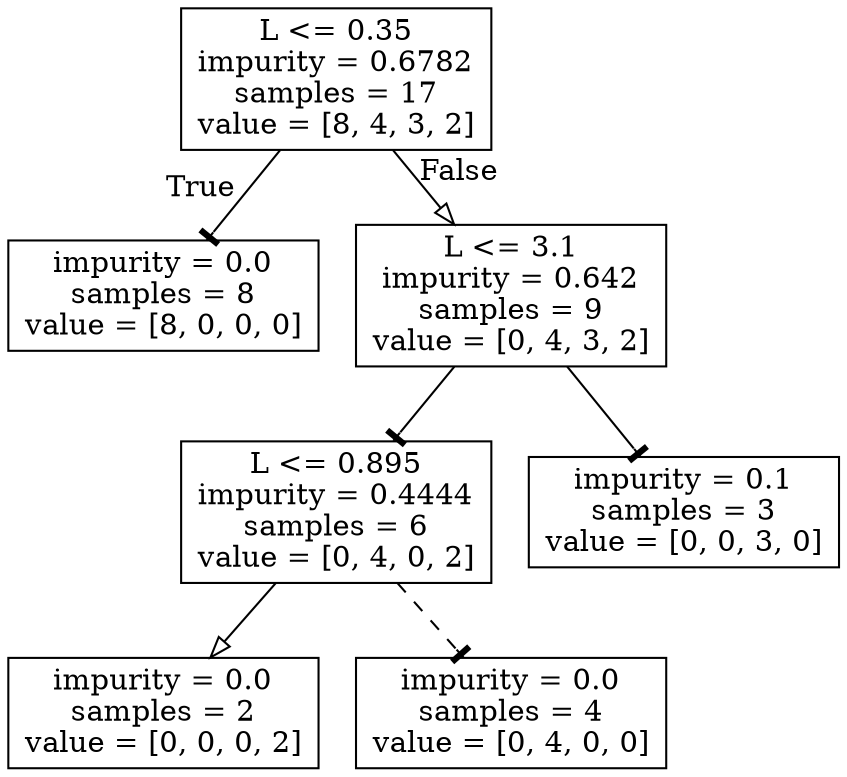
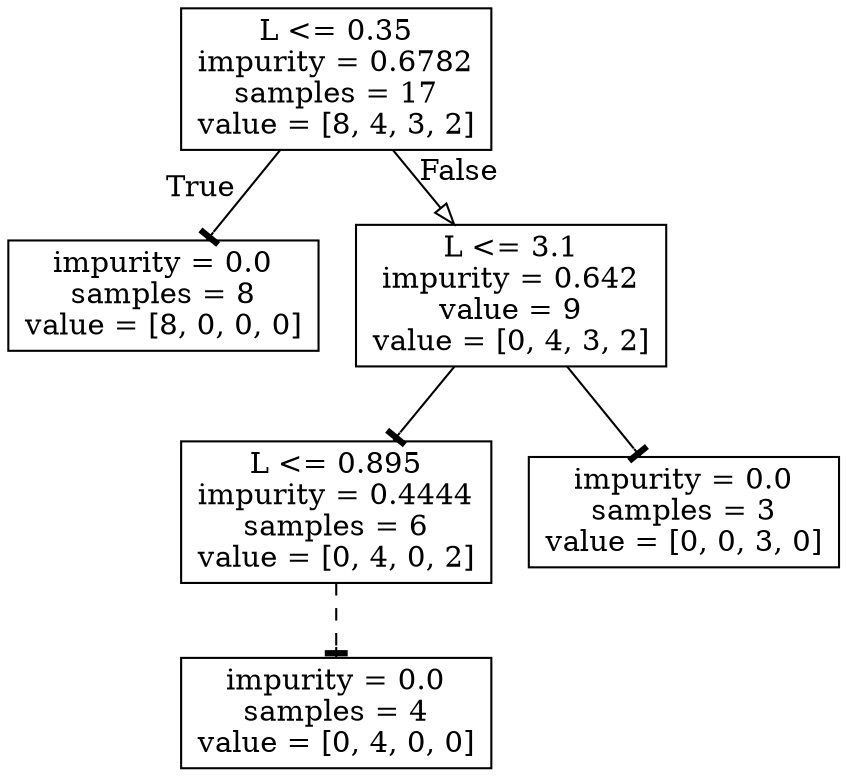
(511, 296) -> (511, 296)
(684, 512) -> (684, 512)
(163, 713) -> none
